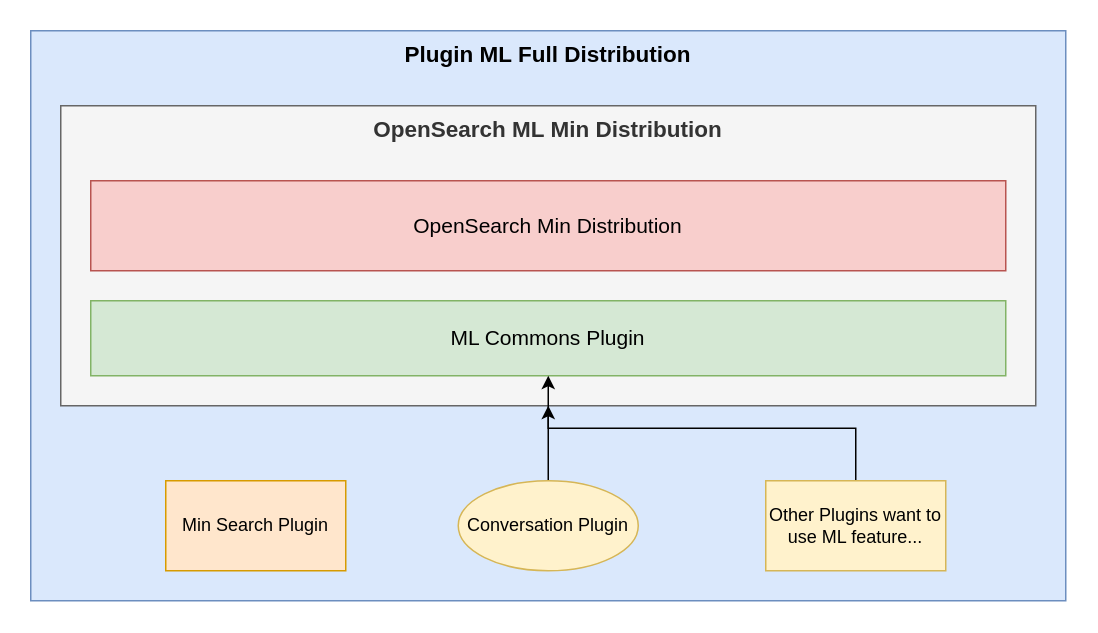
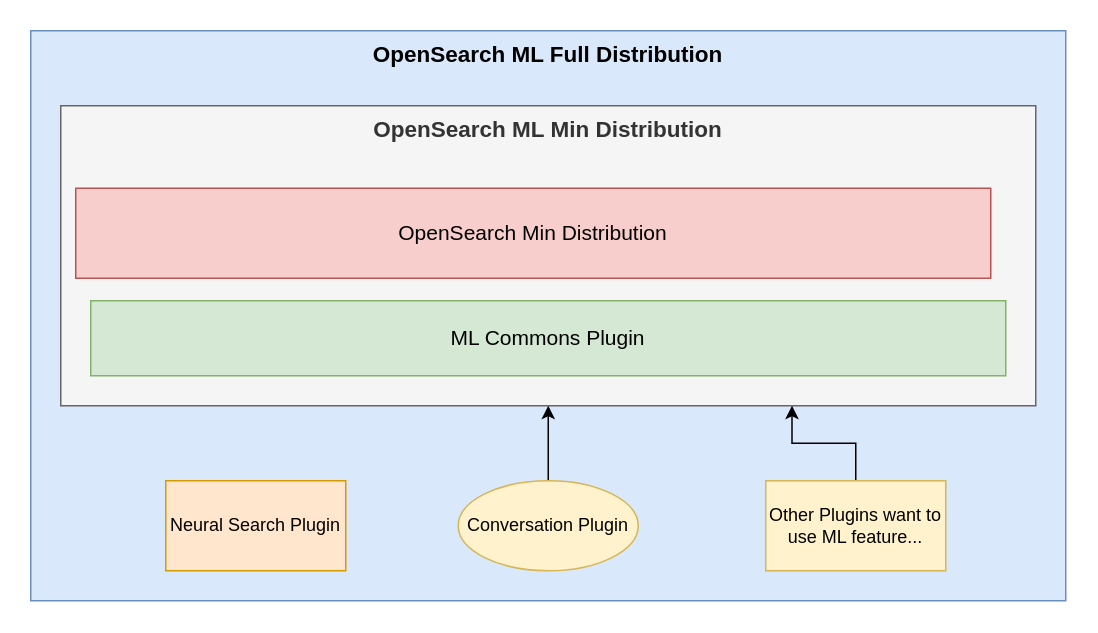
(548, 52) -> (548, 52)
(548, 226) -> (533, 233)
(712, 428) -> (811, 443)
(256, 526) -> (256, 526)
